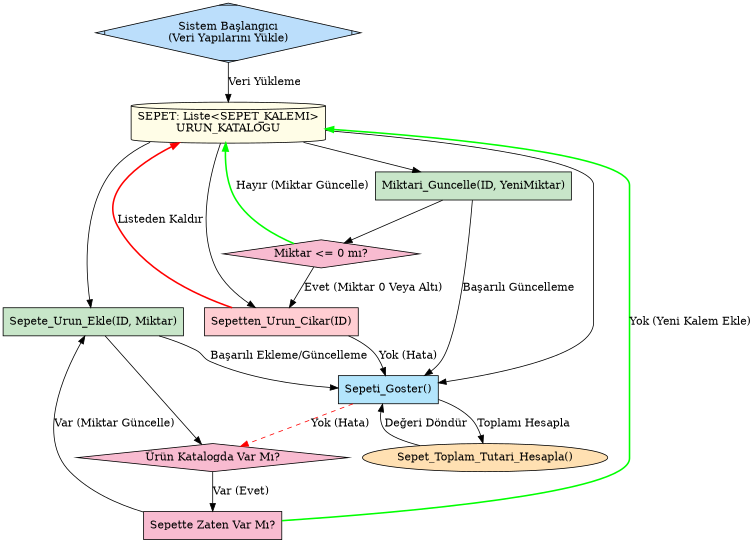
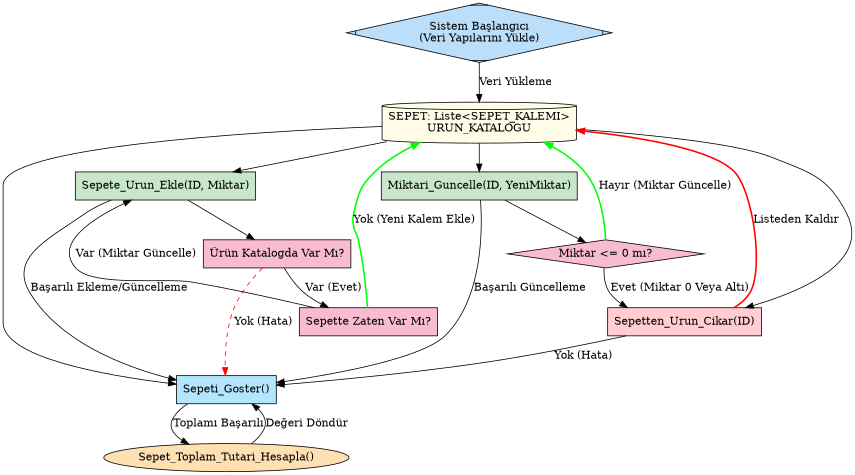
(300, 424) -> (232, 313)
(524, 424) -> (219, 424)
(213, 458) -> (277, 254)
